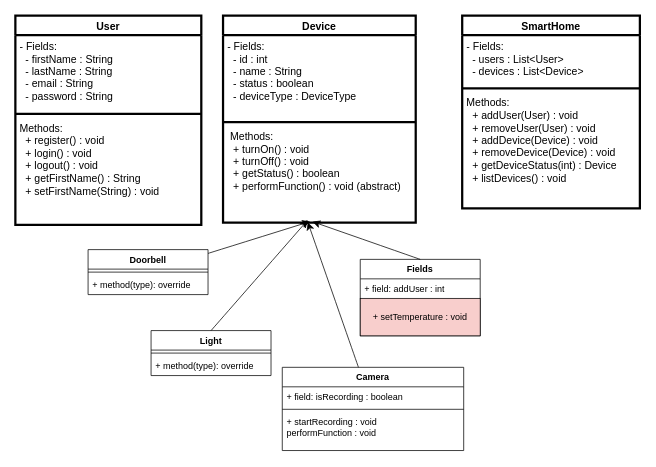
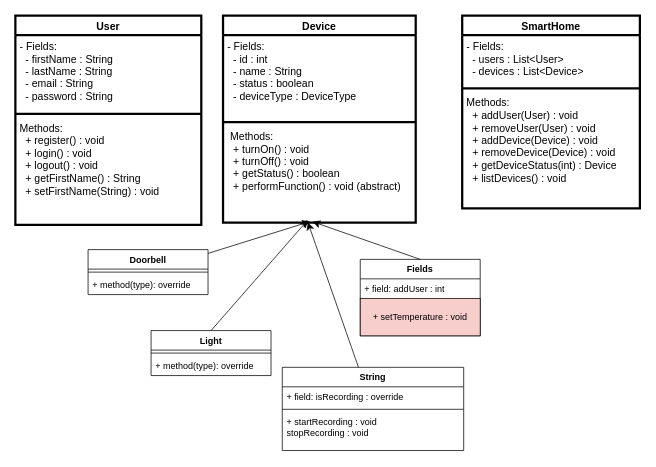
(373, 378) -> (373, 378)
(350, 397) -> (352, 397)
(338, 428) -> (338, 428)
